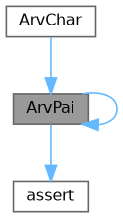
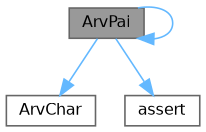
(51, 57) -> (83, 60)
